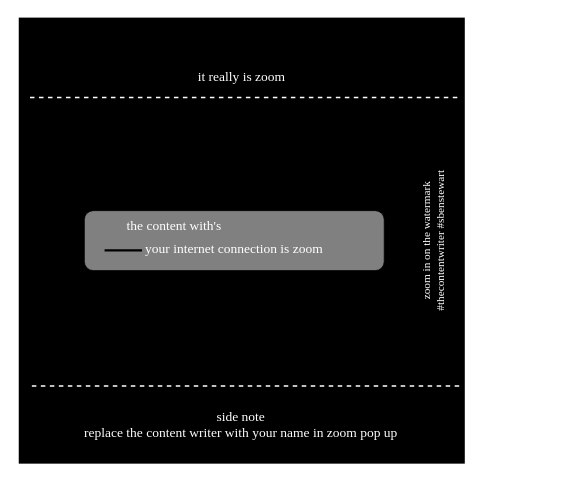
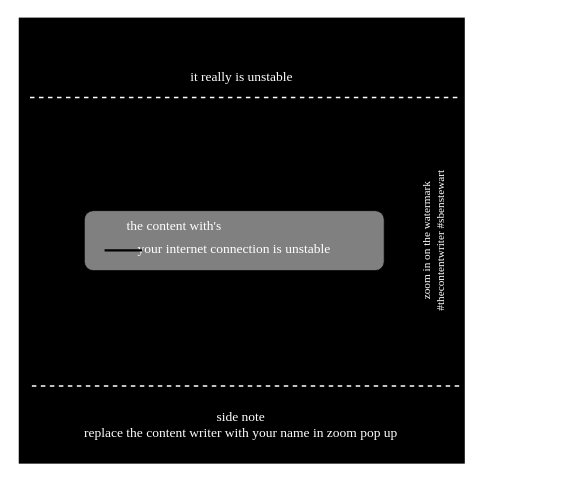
(242, 77) -> (242, 77)
(234, 240) -> (234, 240)
